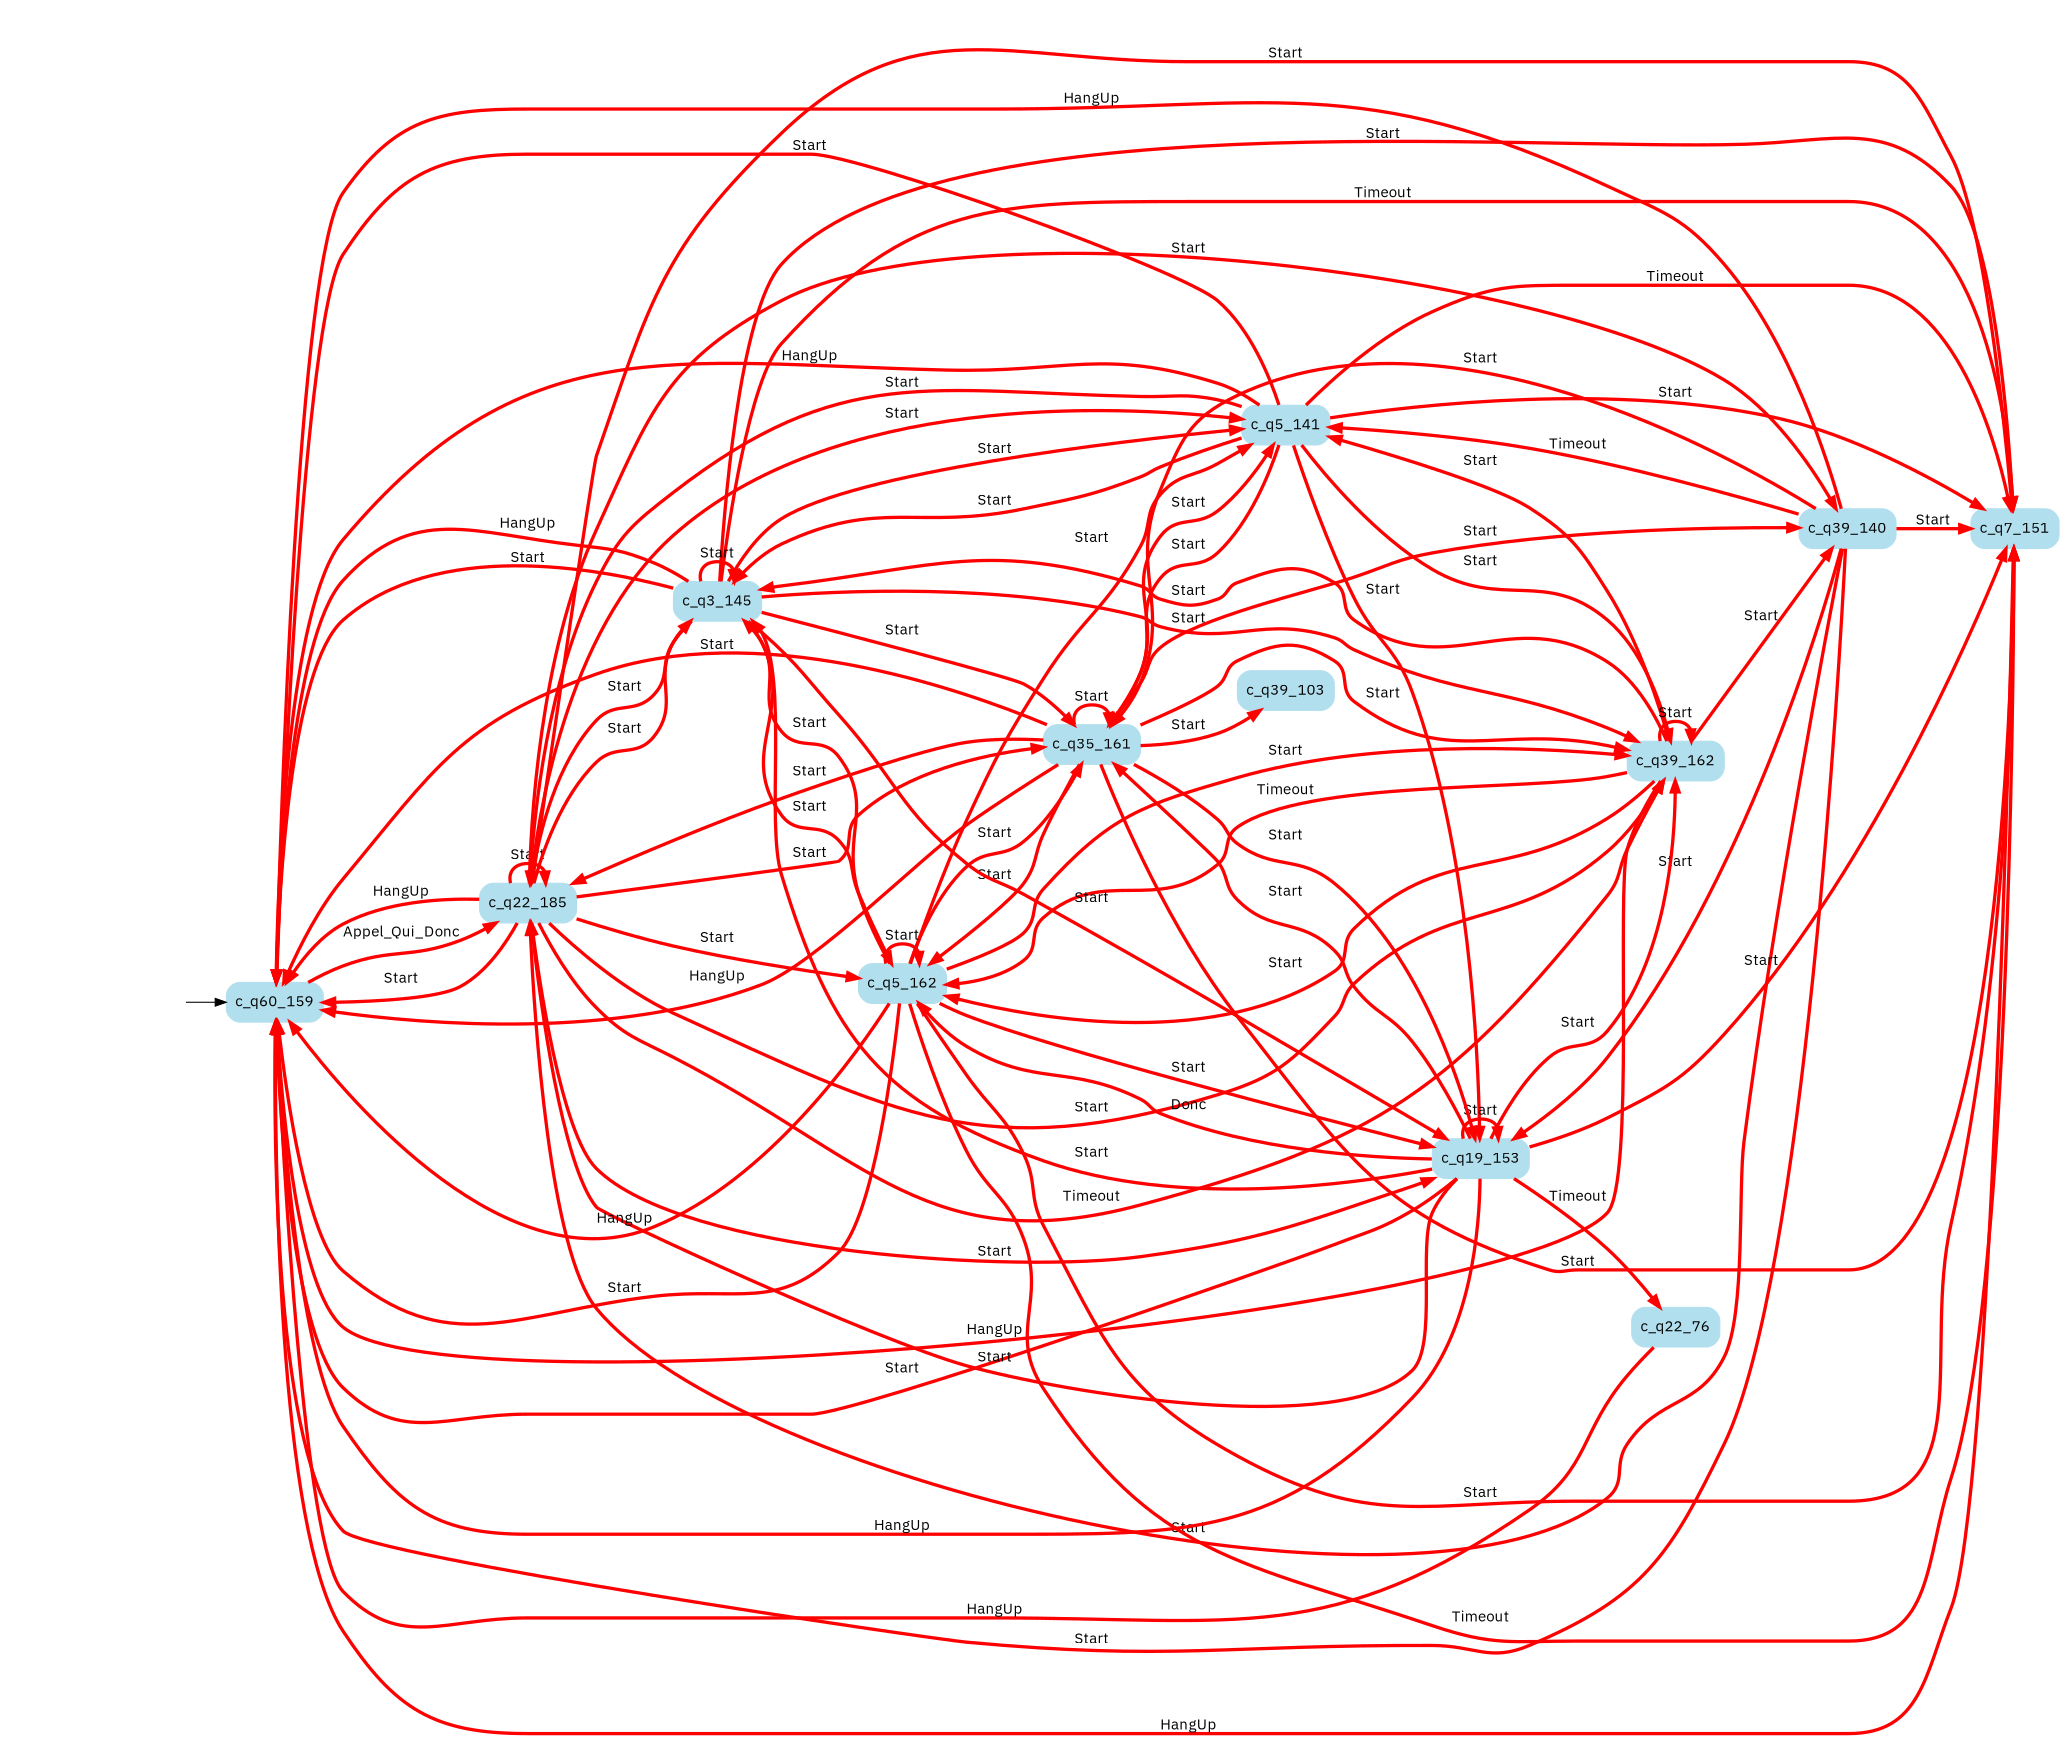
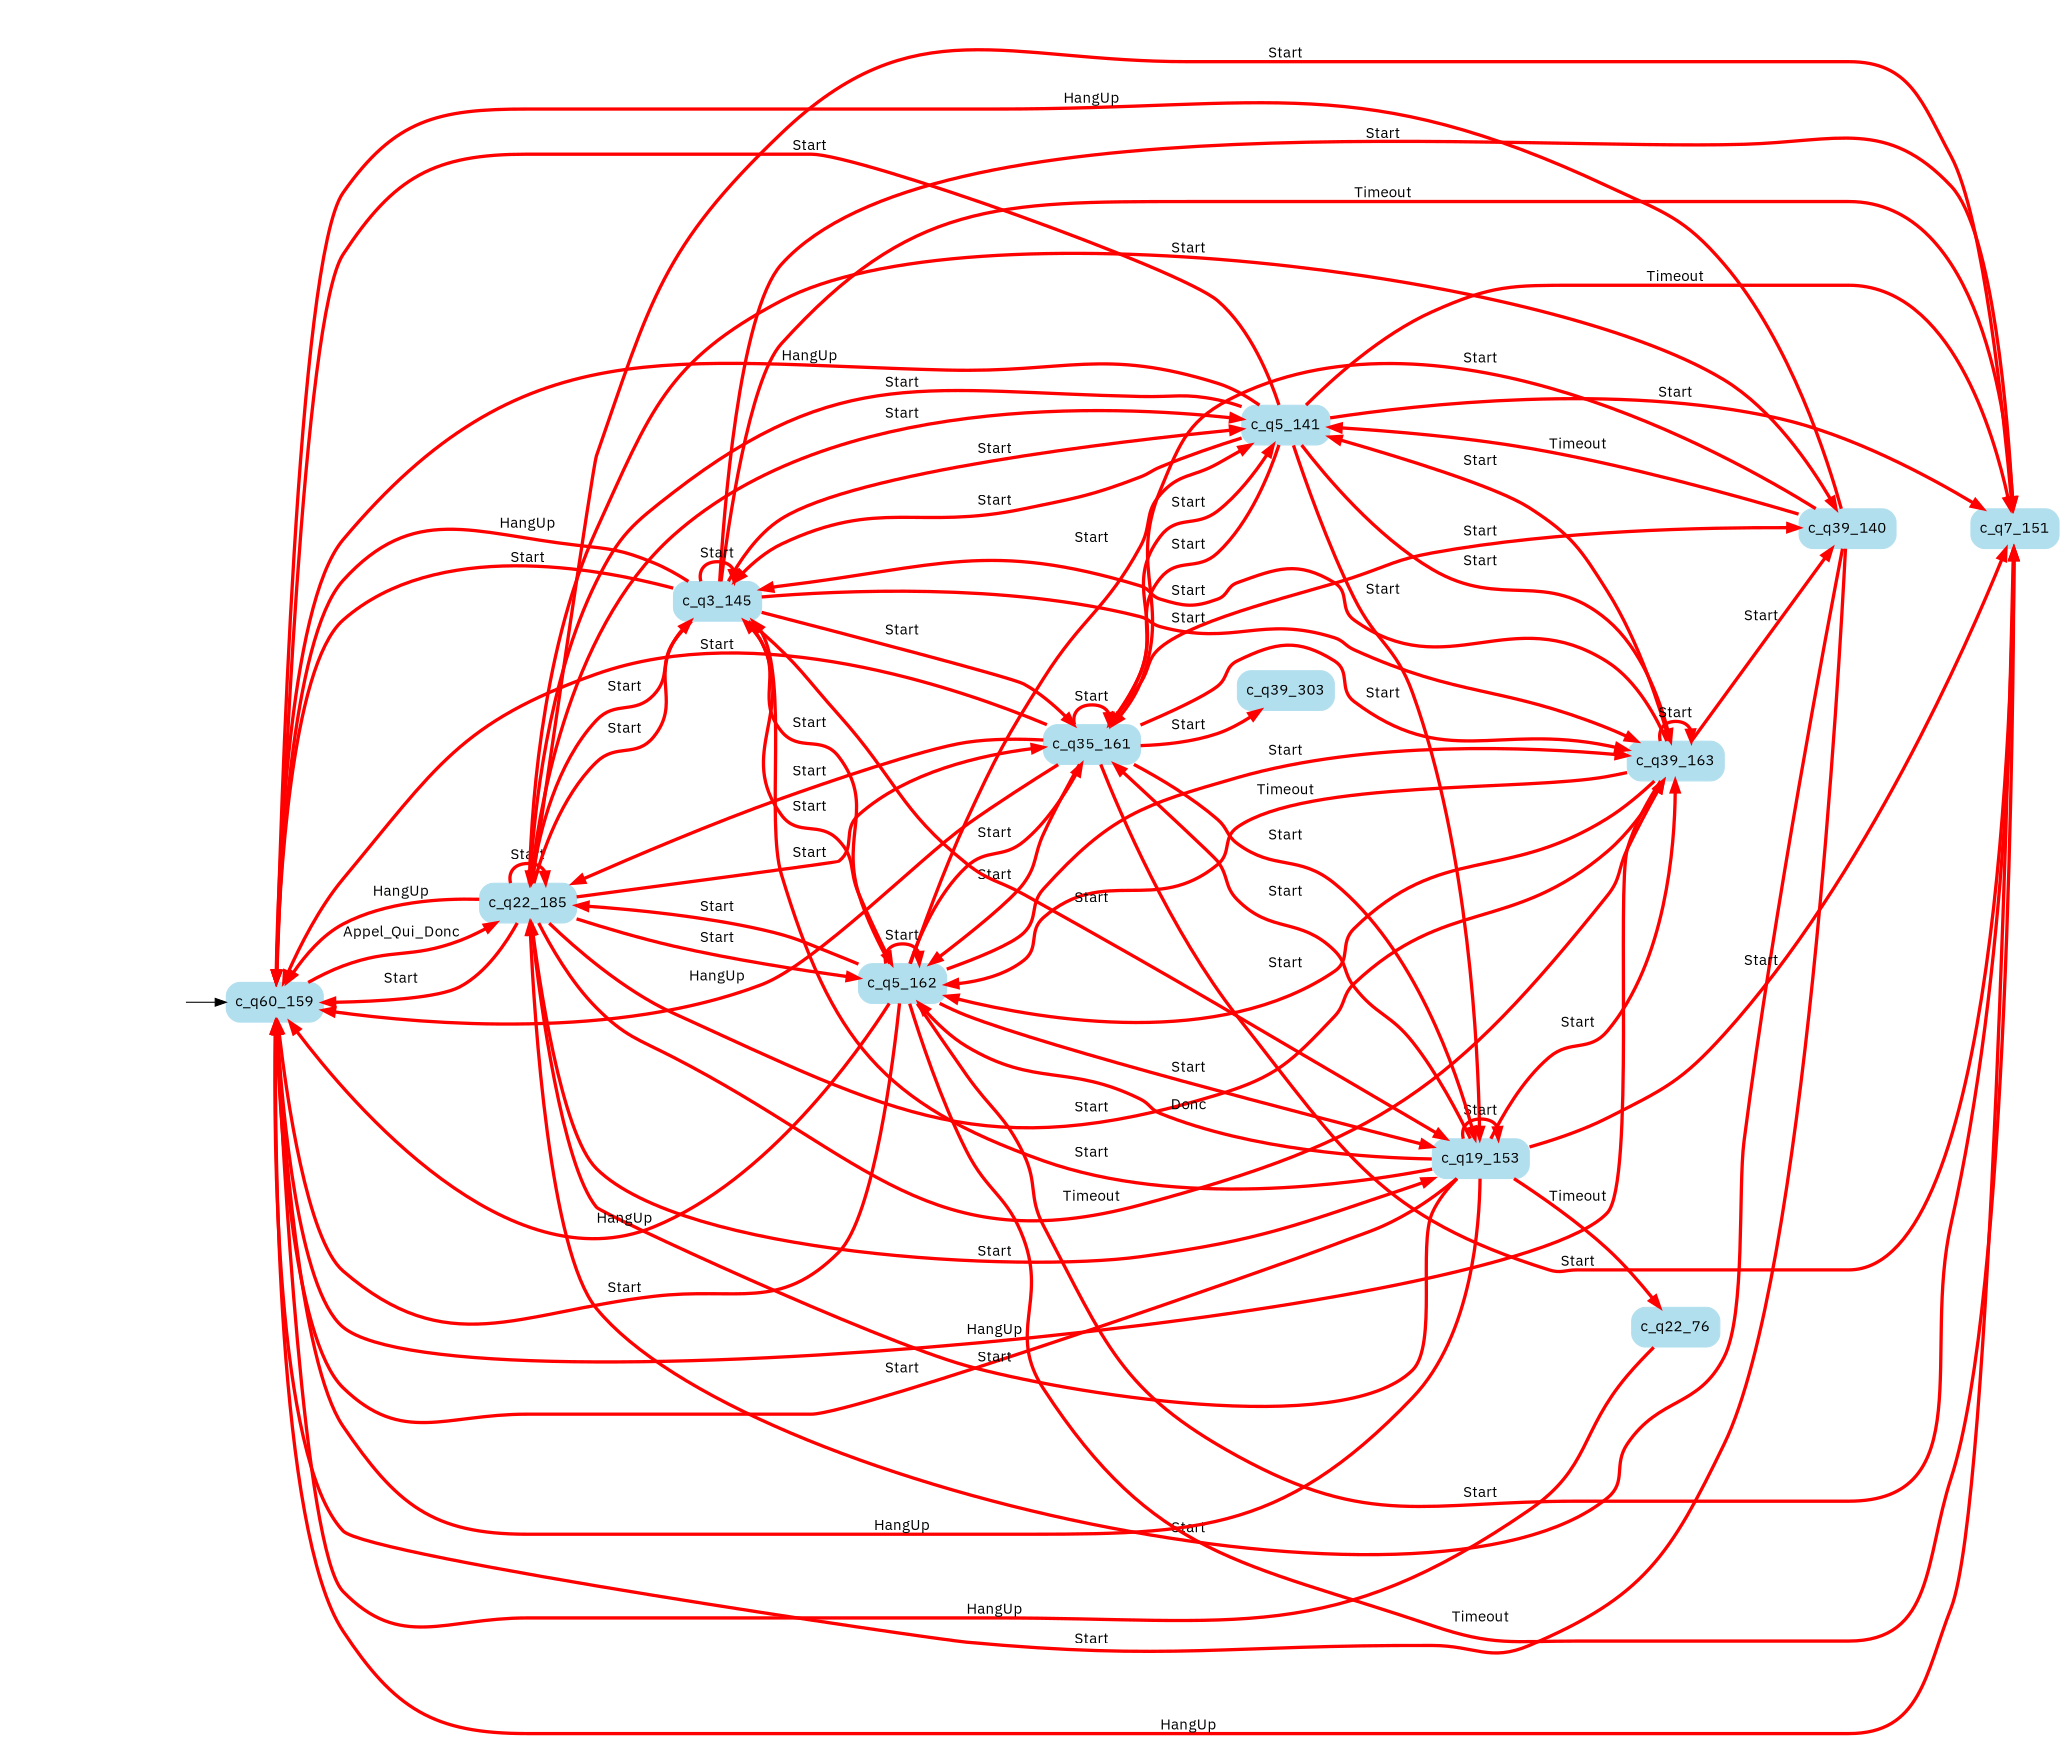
(1928, 529) -> none
(1286, 691) -> (1286, 691)
(1676, 761) -> (1676, 761)
(1723, 865) -> none
none -> (726, 923)
